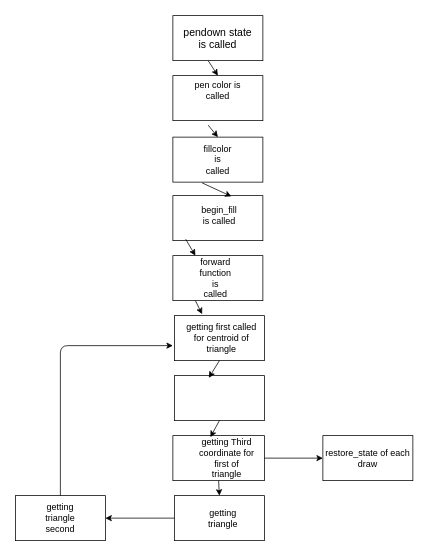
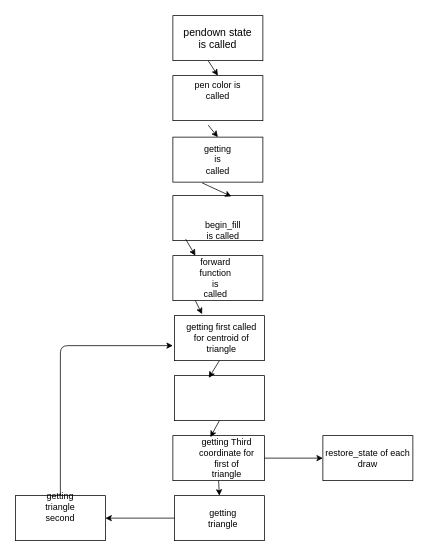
(218, 159) -> (218, 159)
(219, 215) -> (223, 230)
(60, 518) -> (60, 507)
